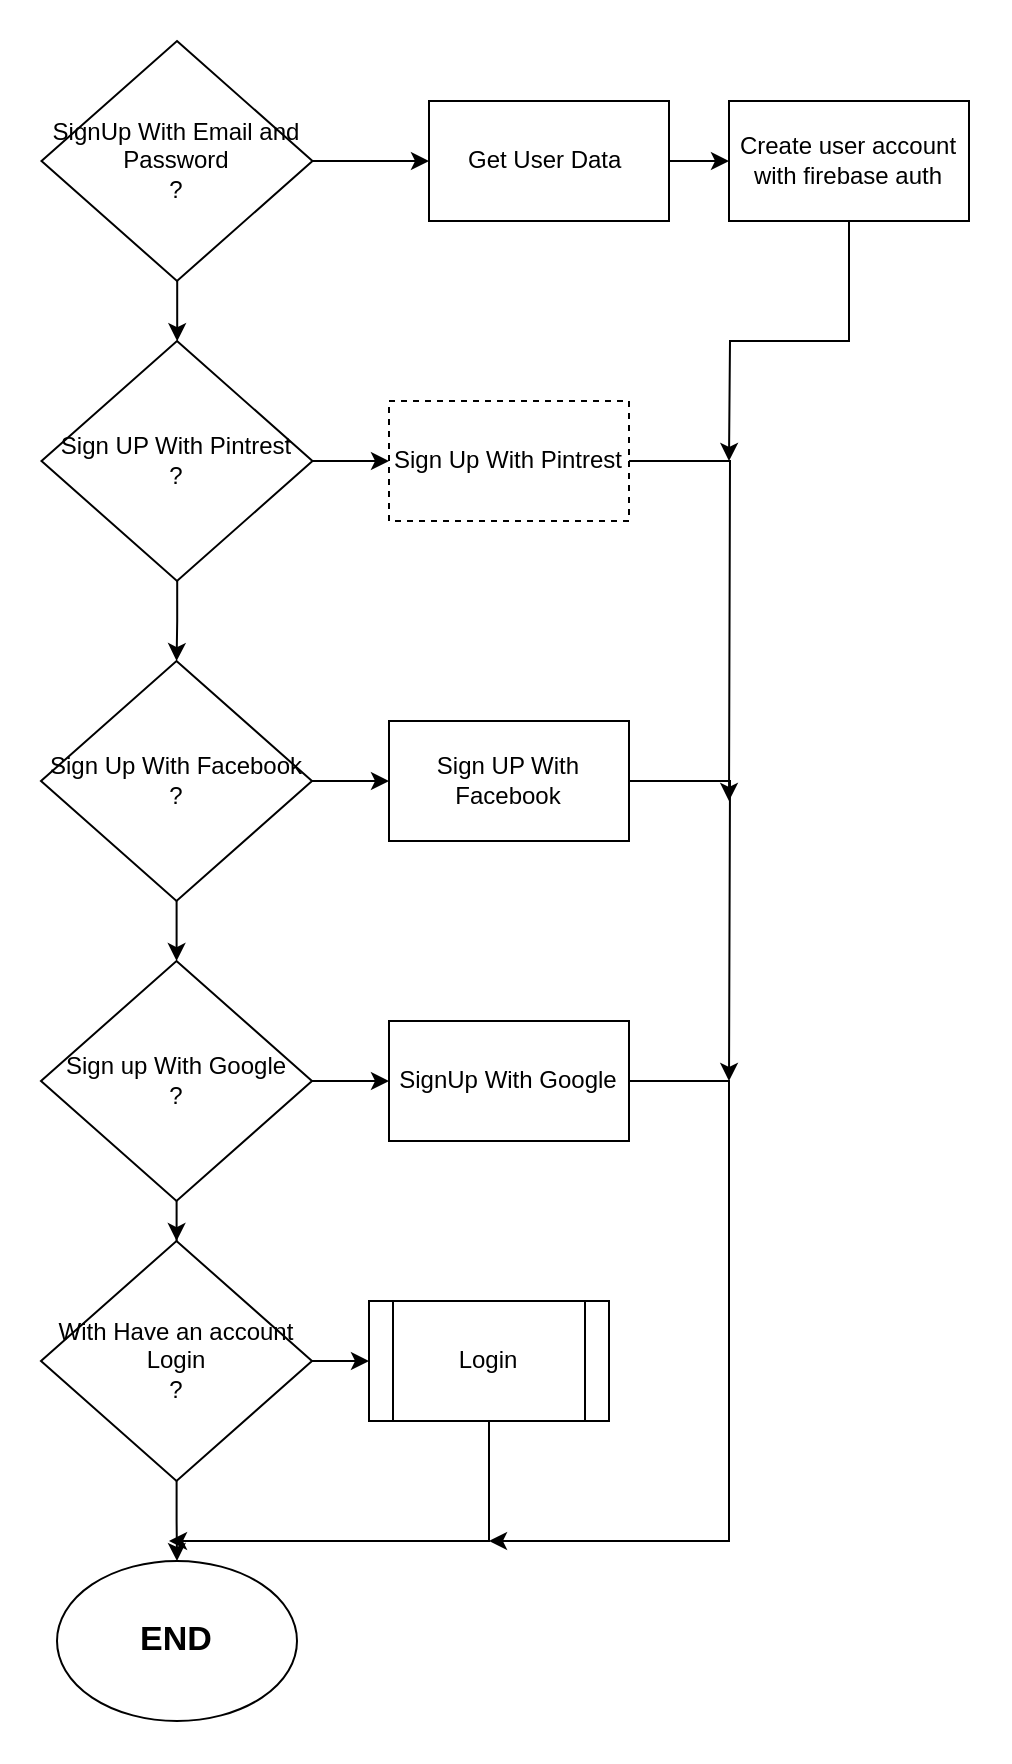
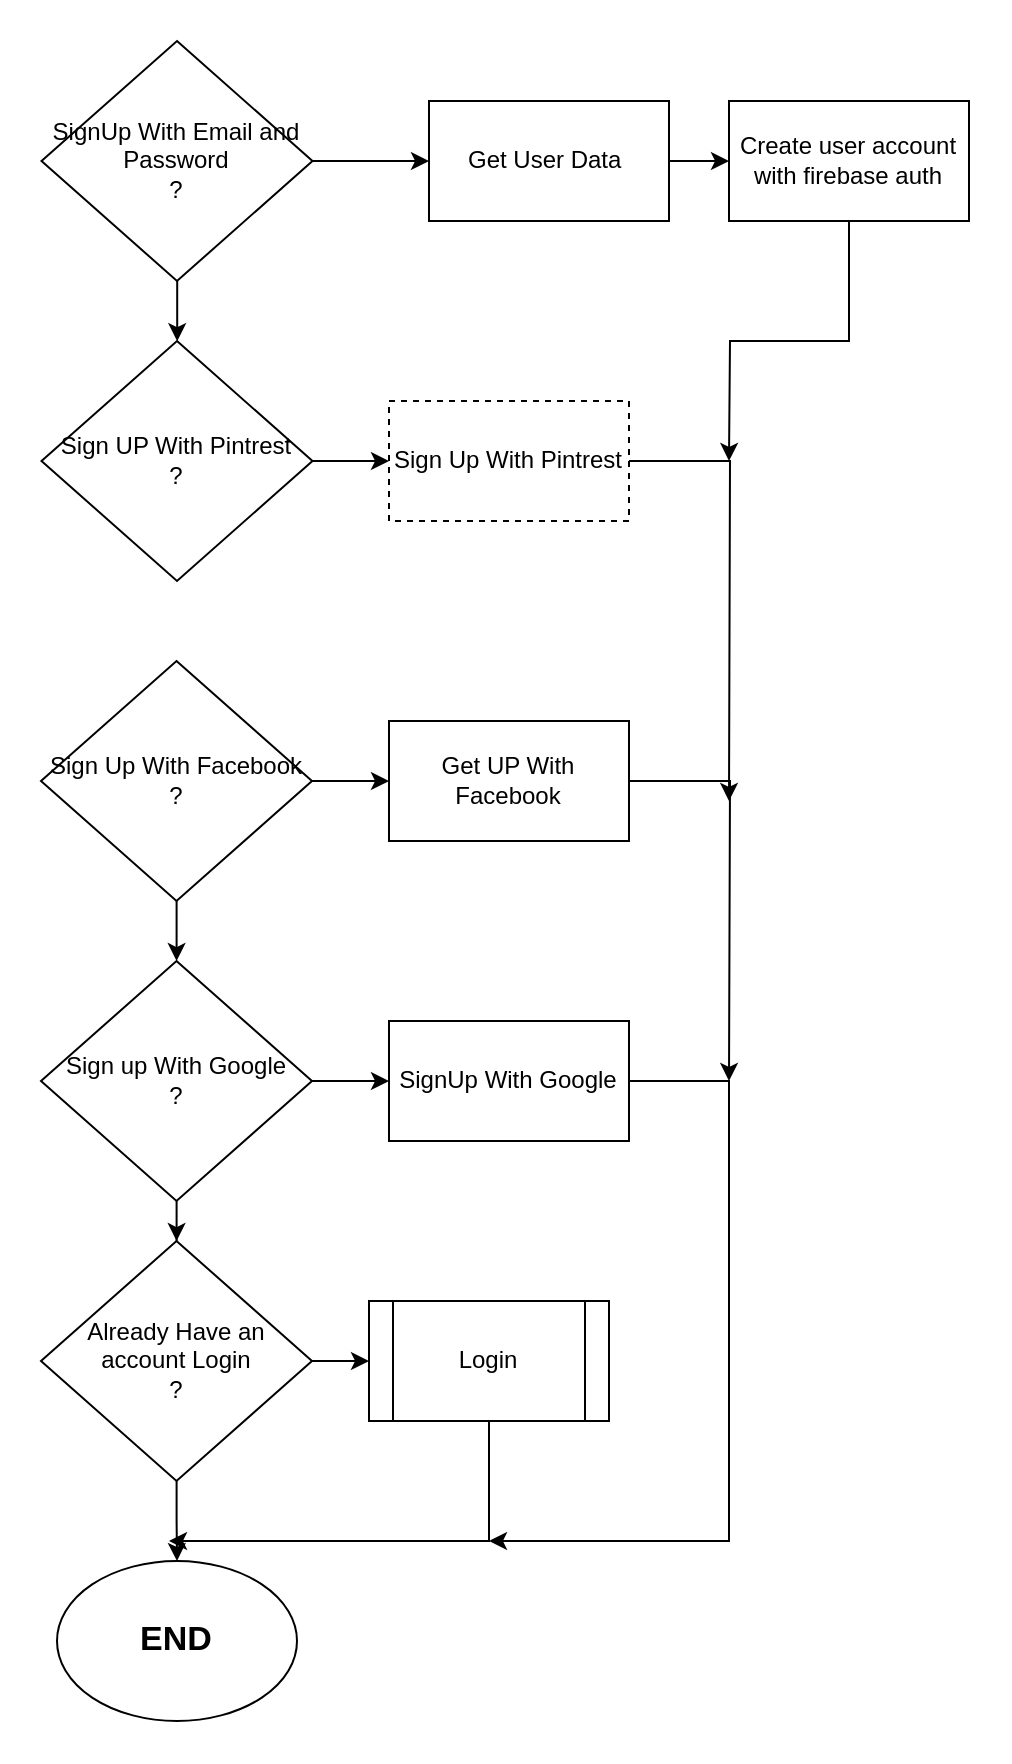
(177, 614) -> none
(509, 781) -> (509, 781)
(177, 1361) -> (177, 1361)
